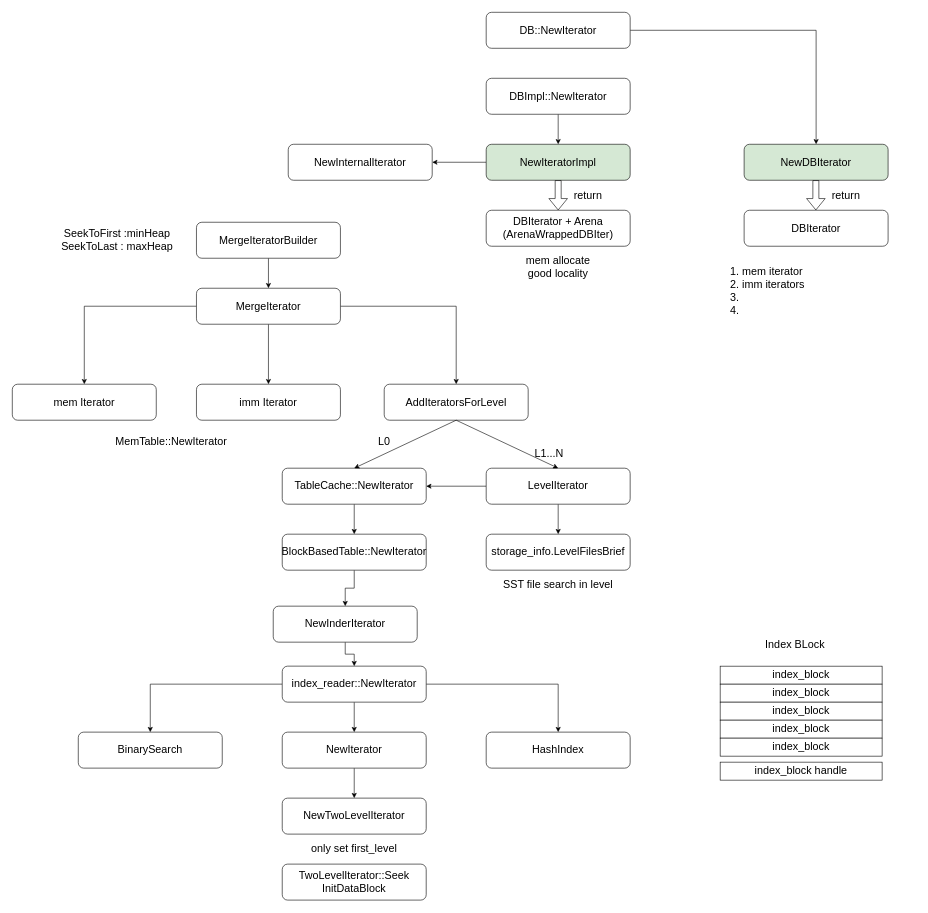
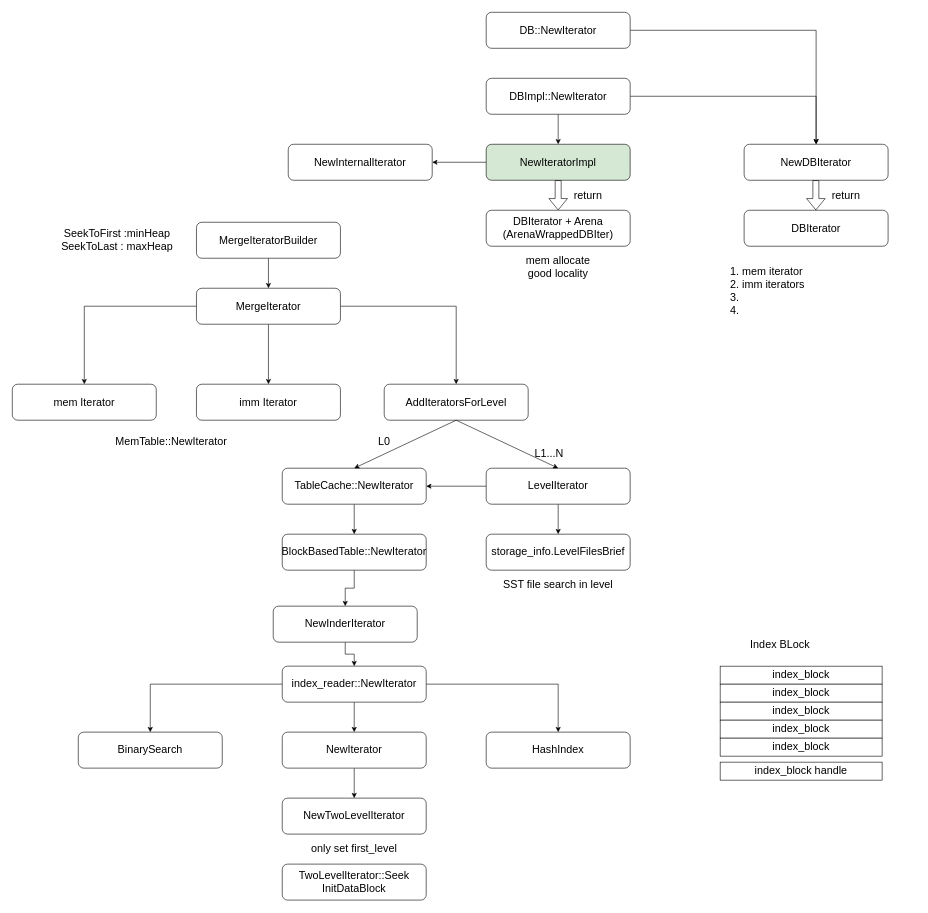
none -> (722, 96)
(816, 162) -> (816, 162)
(795, 645) -> (780, 645)
